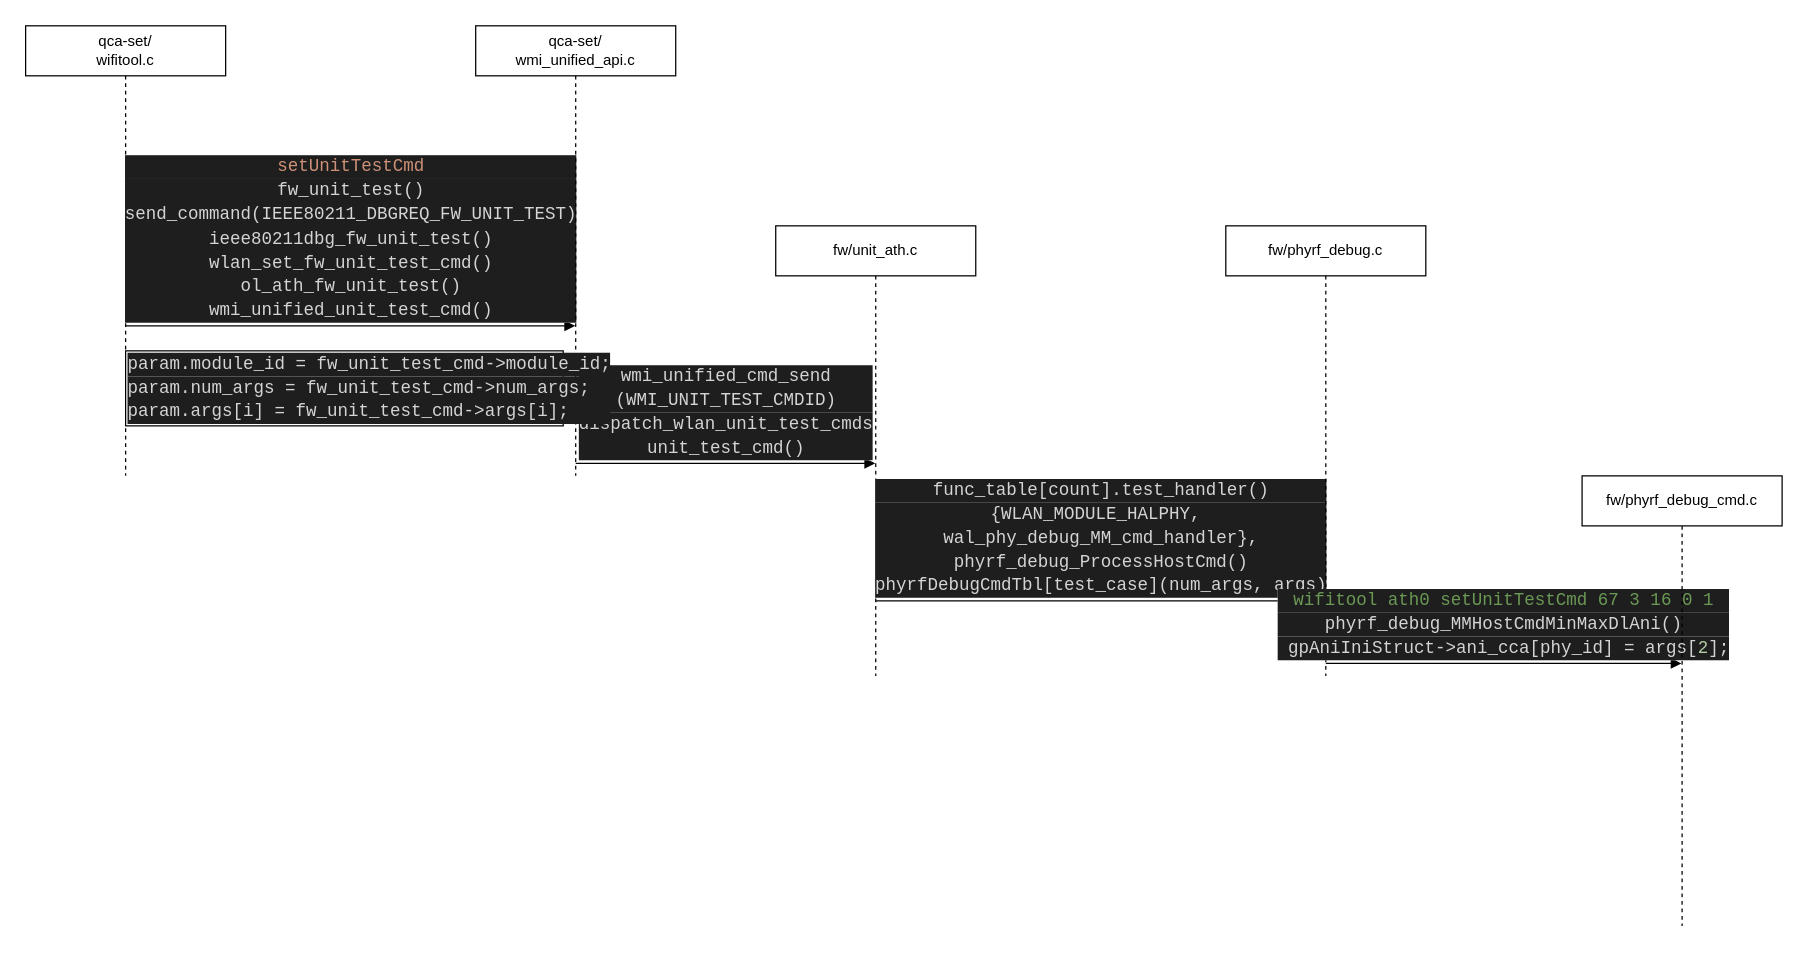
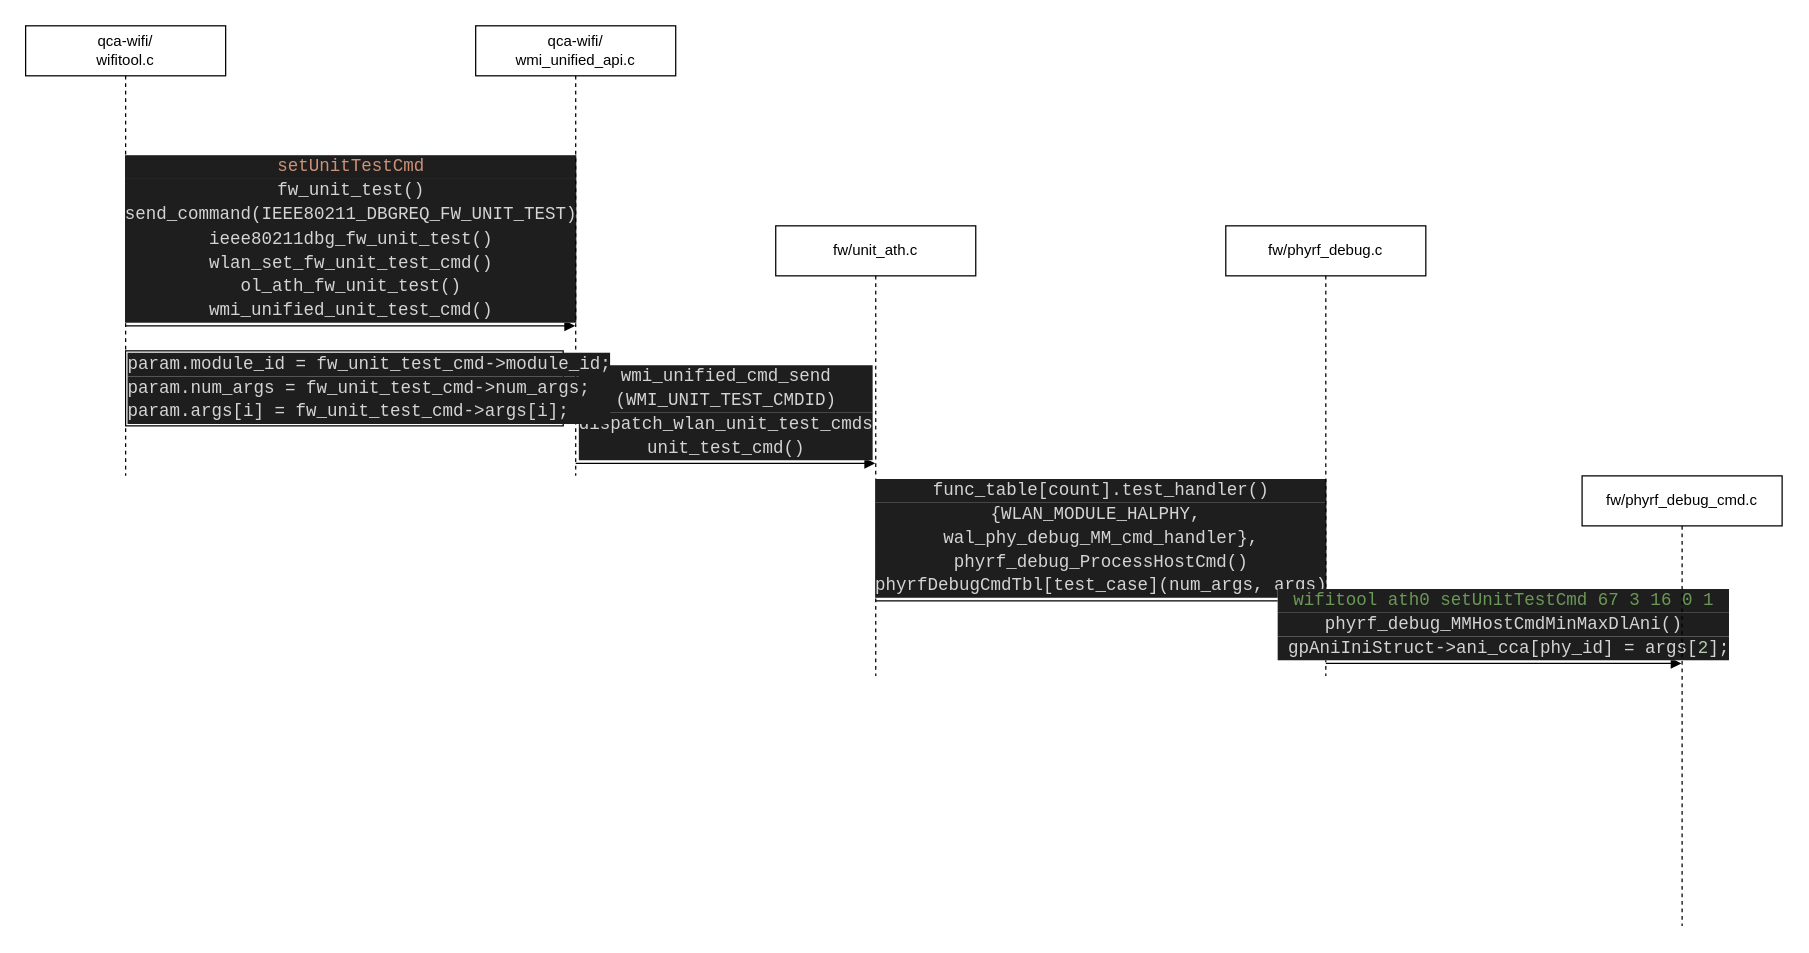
(126, 51) -> (126, 51)
(576, 51) -> (576, 51)
